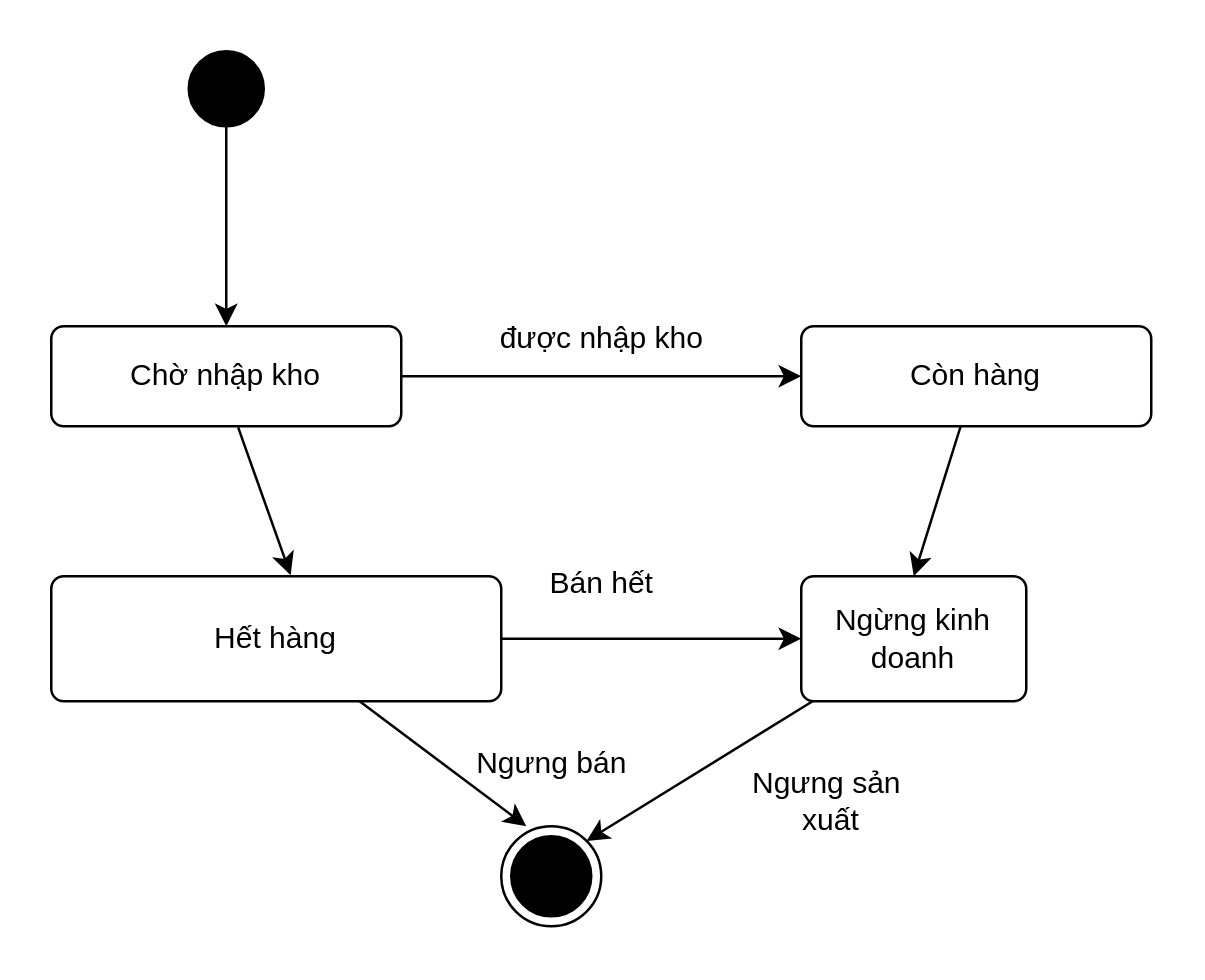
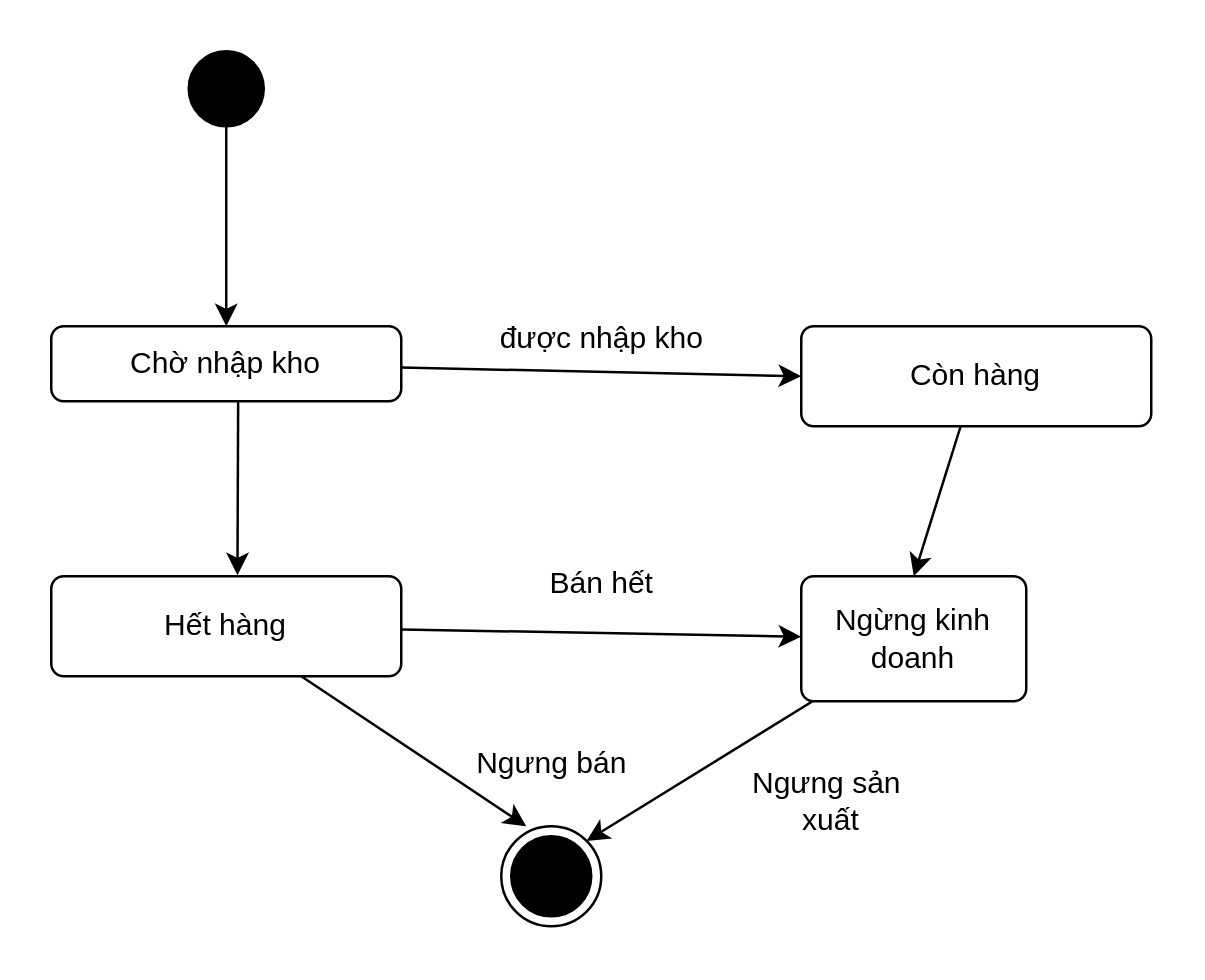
(226, 376) -> (226, 364)
(276, 639) -> (226, 626)
